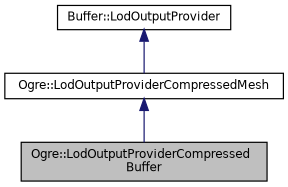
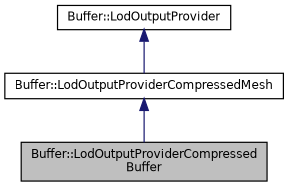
(144, 86) -> (144, 86)
(144, 162) -> (144, 162)
